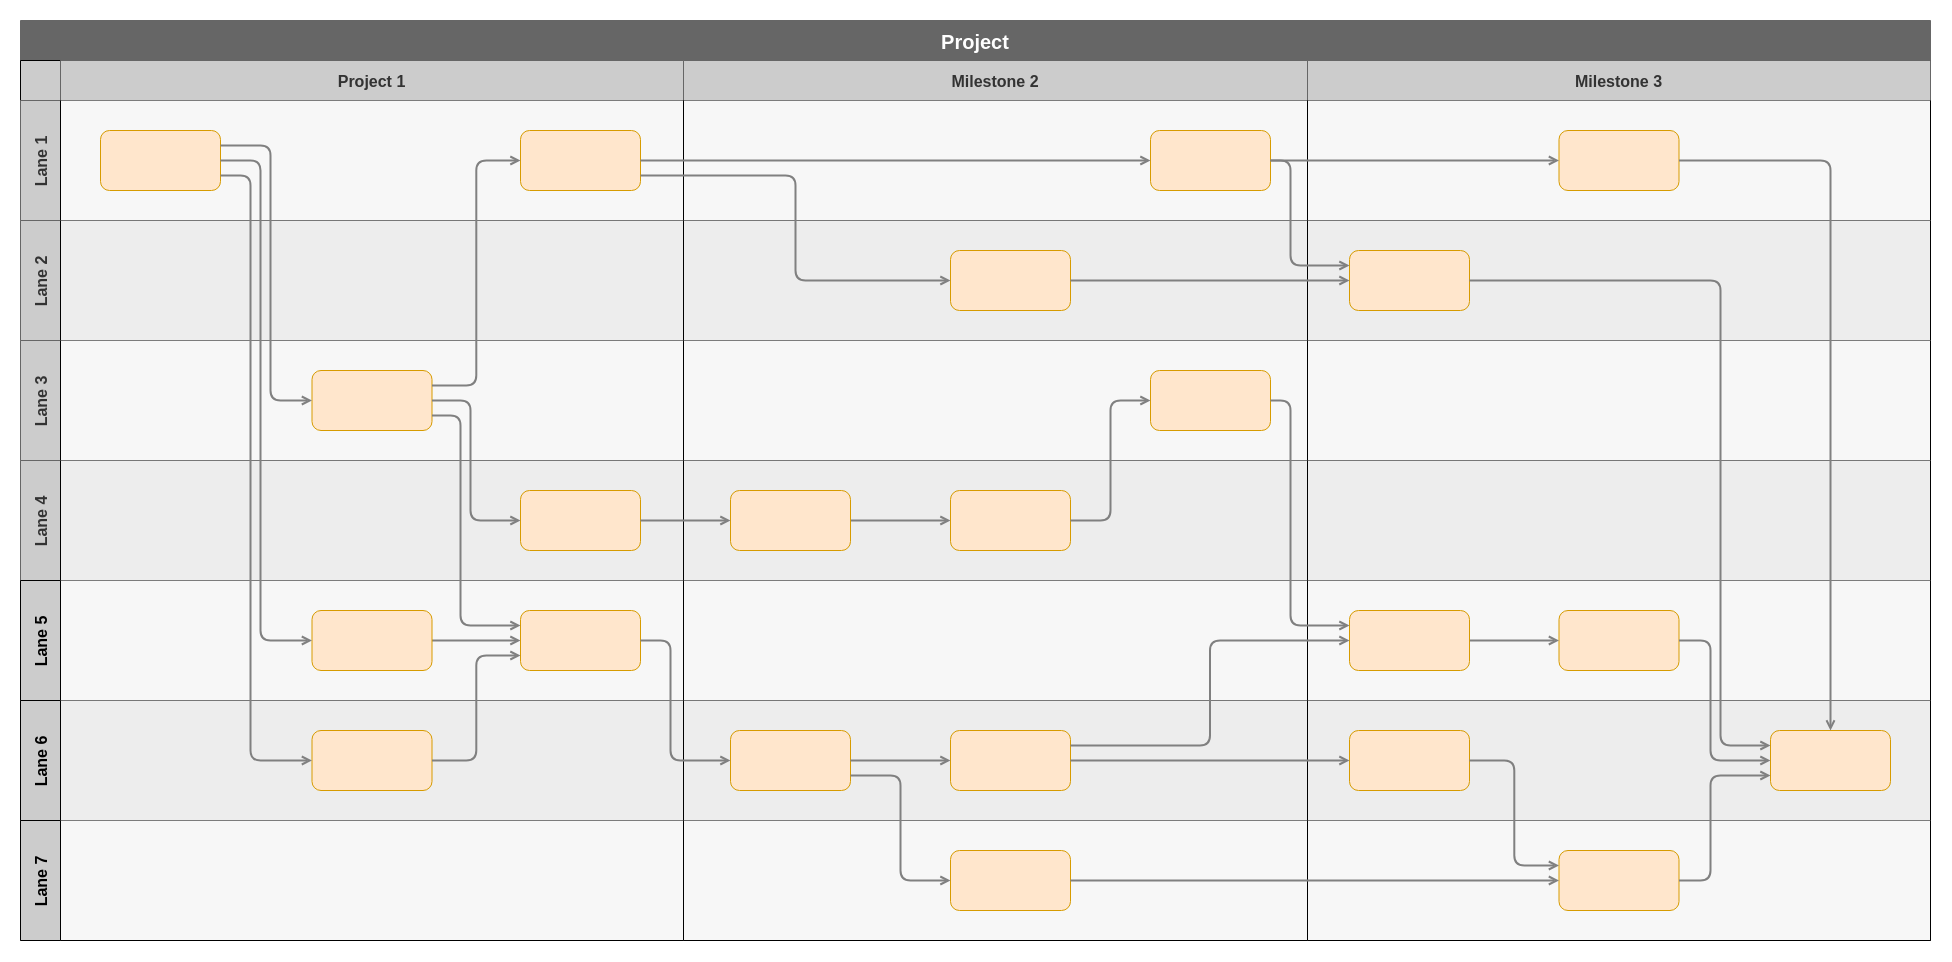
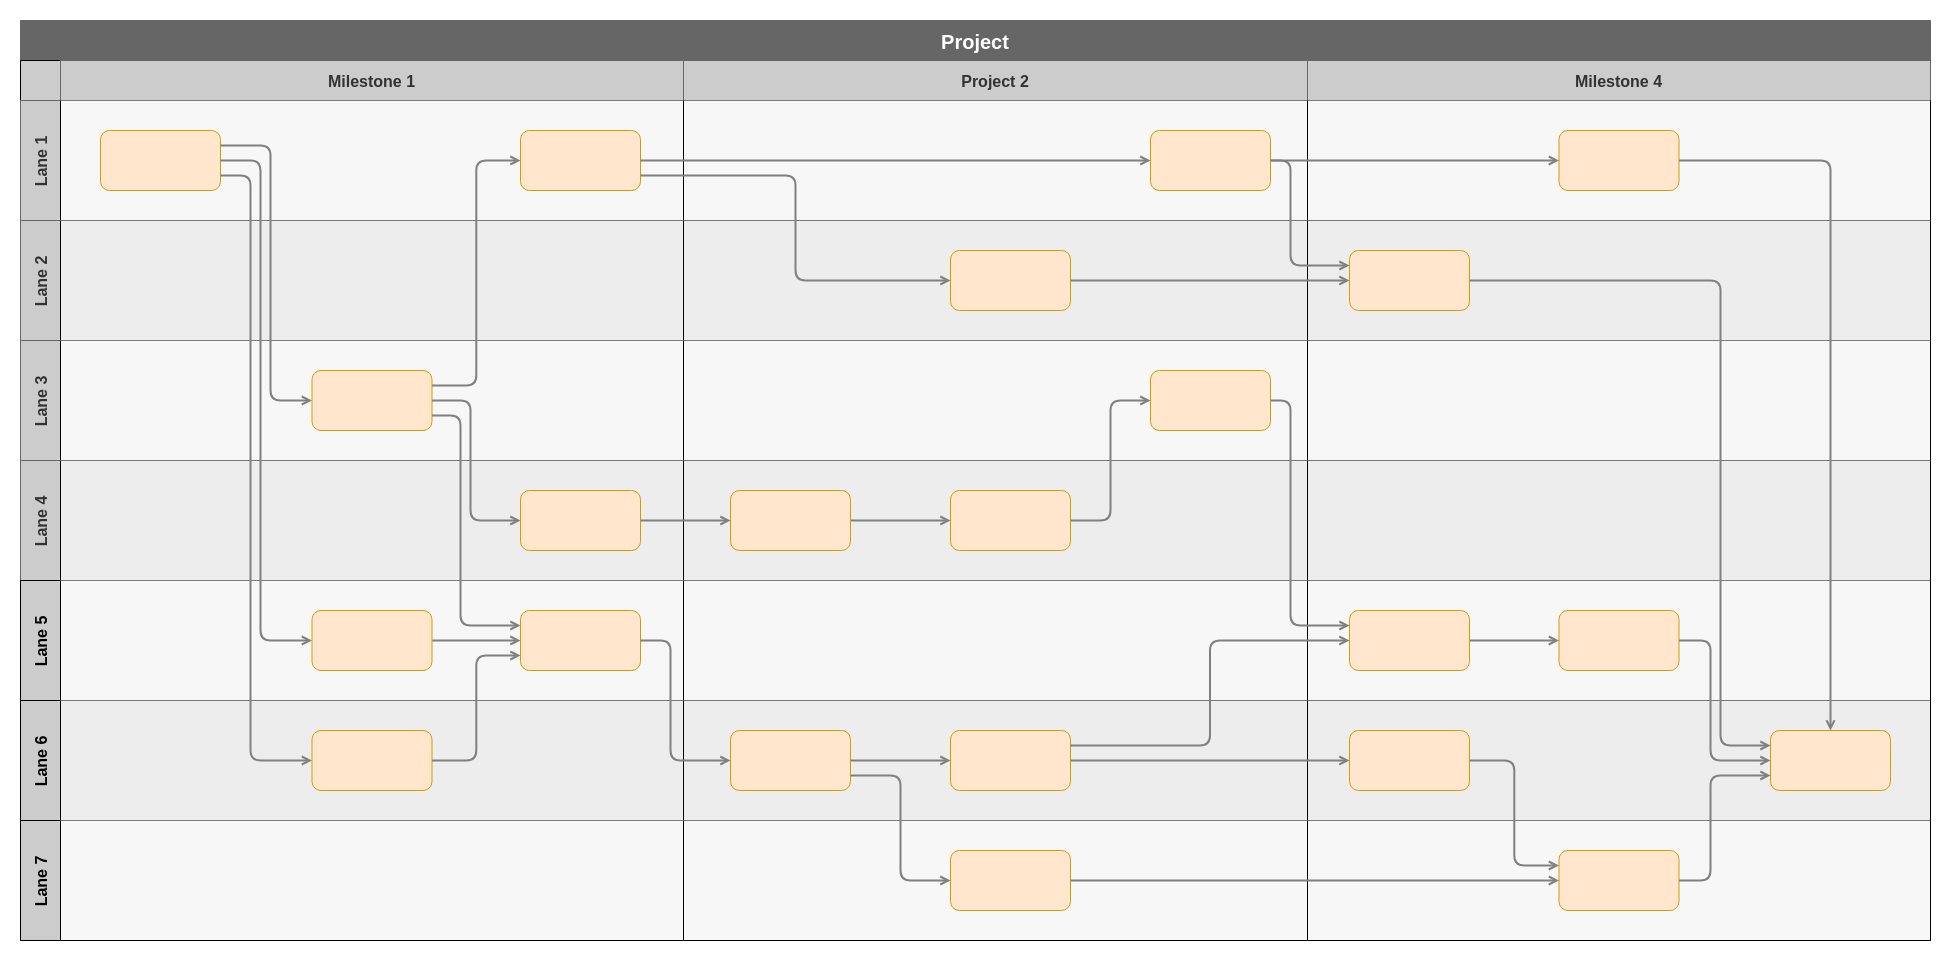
(372, 82) -> (372, 82)
(995, 82) -> (995, 82)
(1619, 82) -> (1619, 82)
